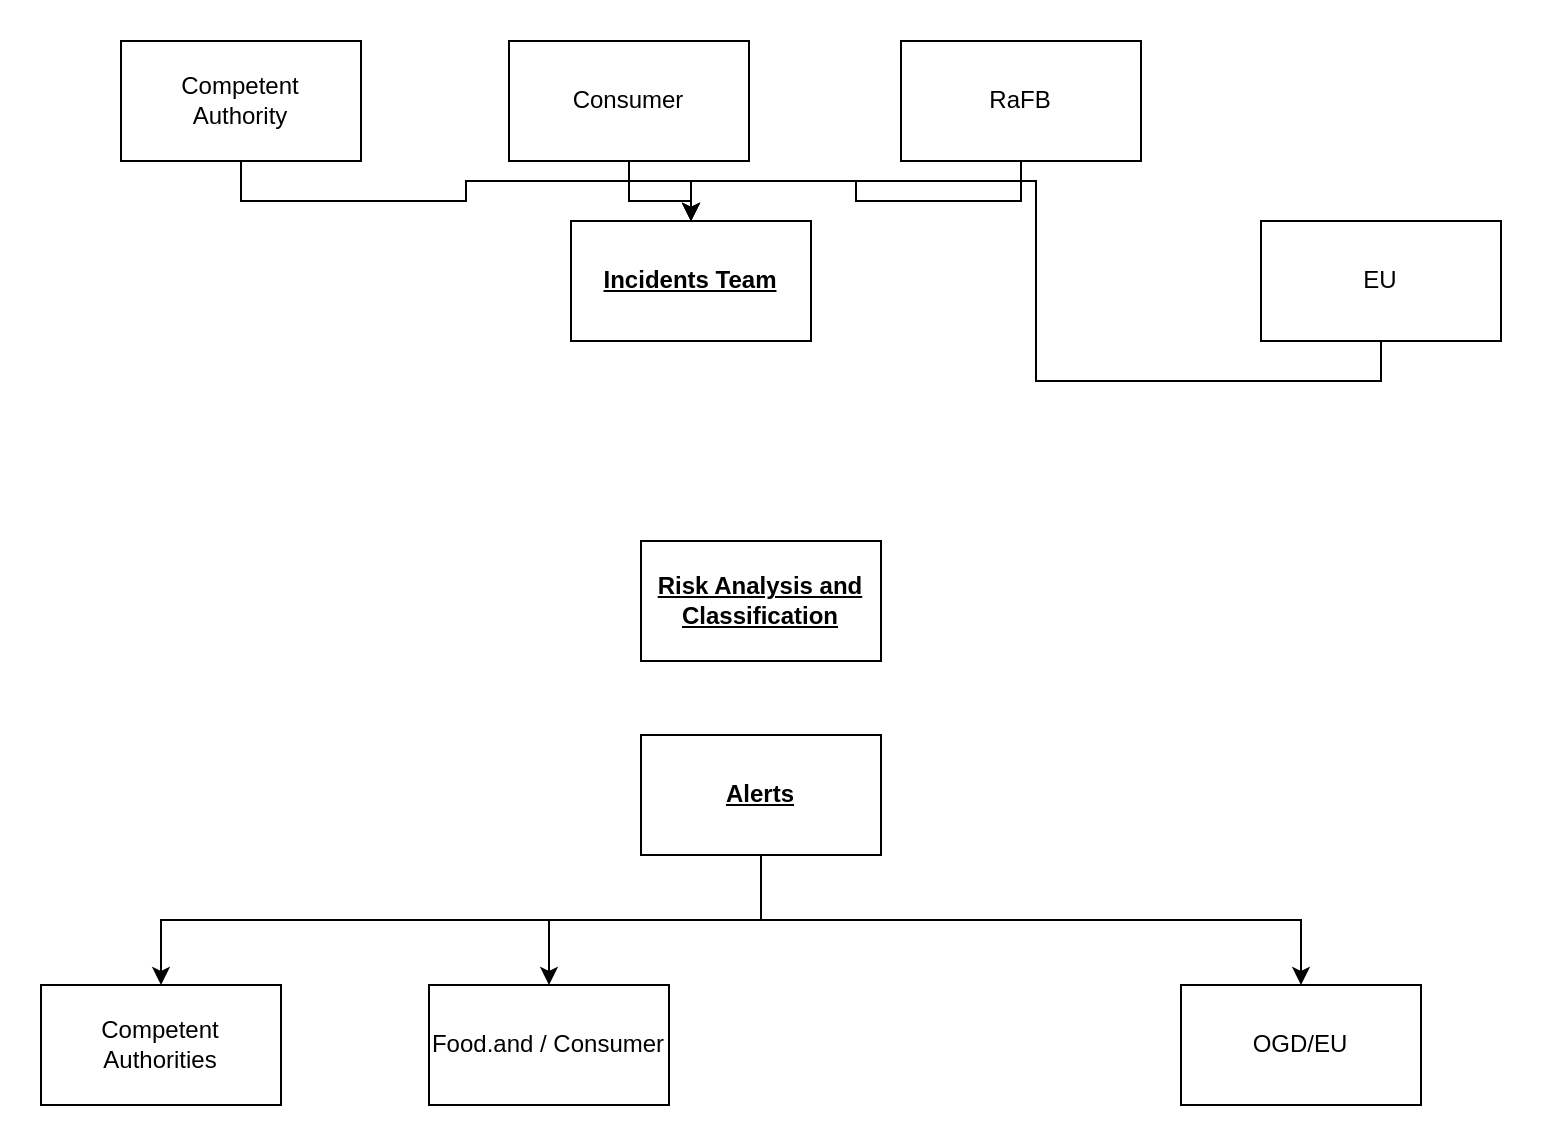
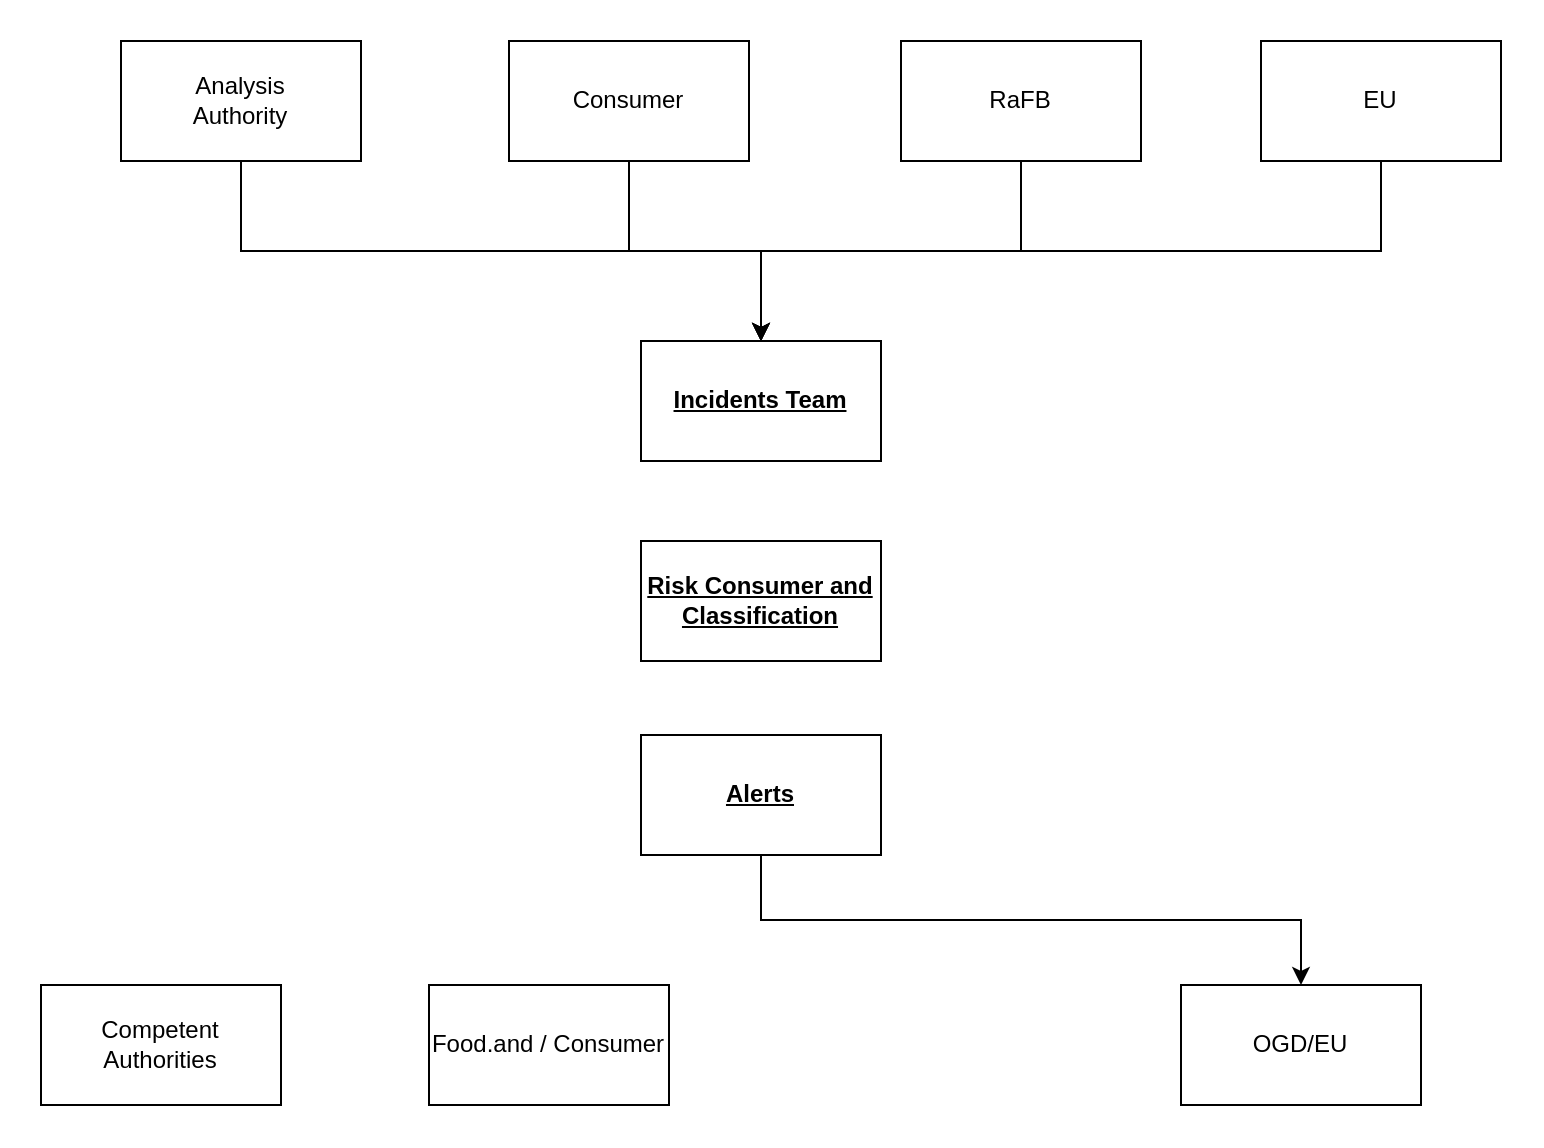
(241, 101) -> (241, 101)
(691, 281) -> (761, 401)
(1381, 281) -> (1381, 101)
(761, 601) -> (761, 601)
(328, 920) -> none
(549, 947) -> none
